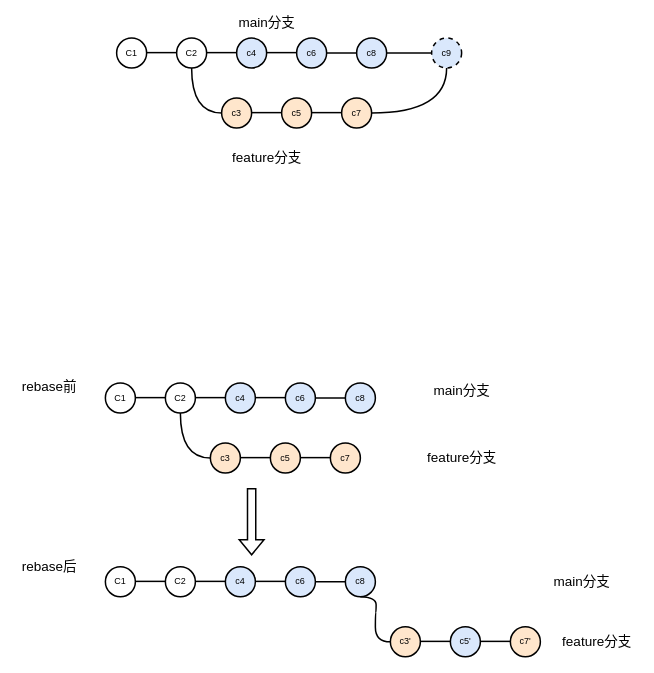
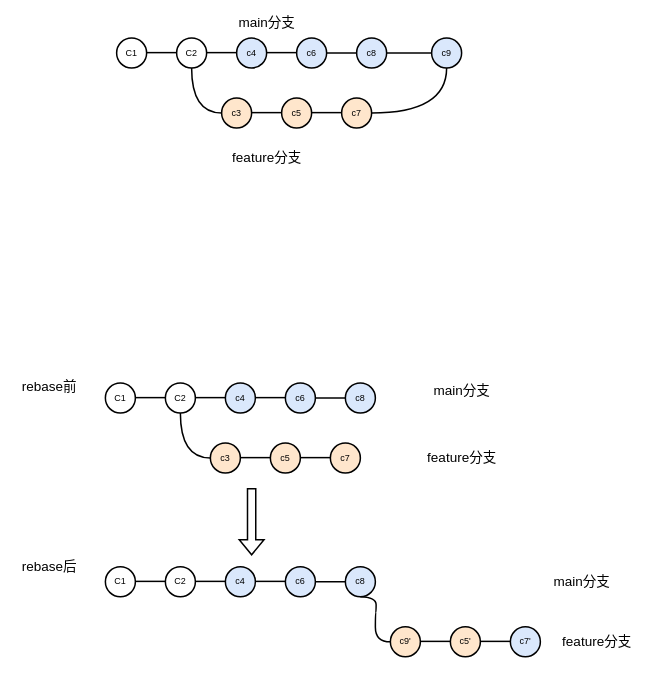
(447, 53) -> (447, 53)
(405, 642) -> (405, 642)
(465, 642) -> (465, 642)
(525, 642) -> (525, 642)
